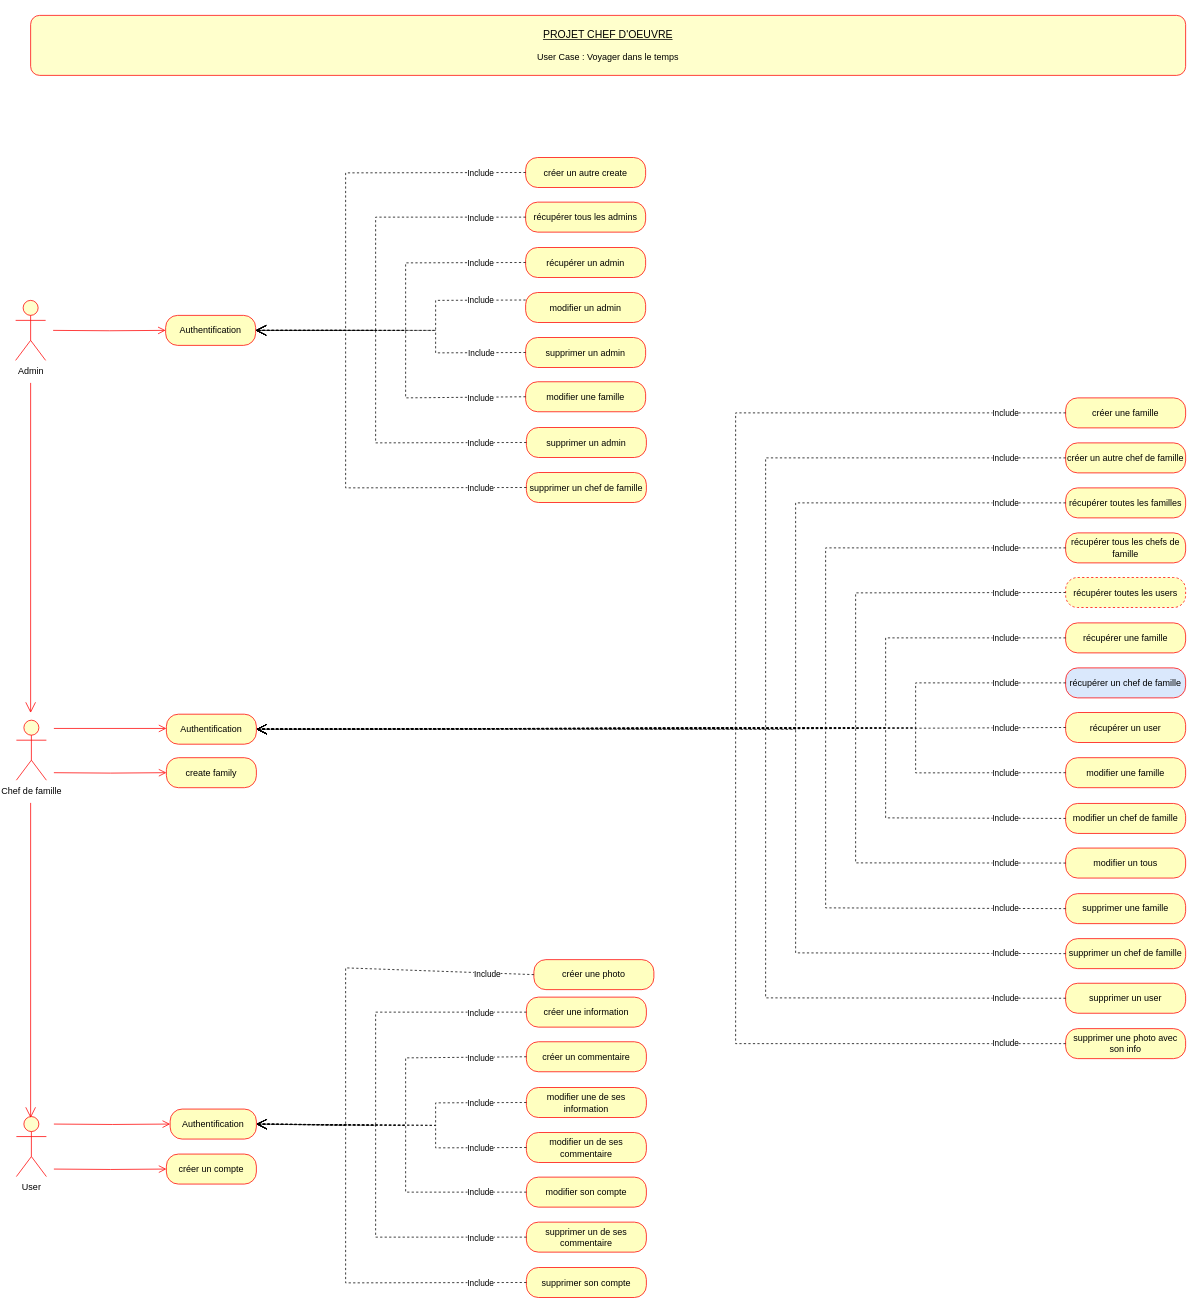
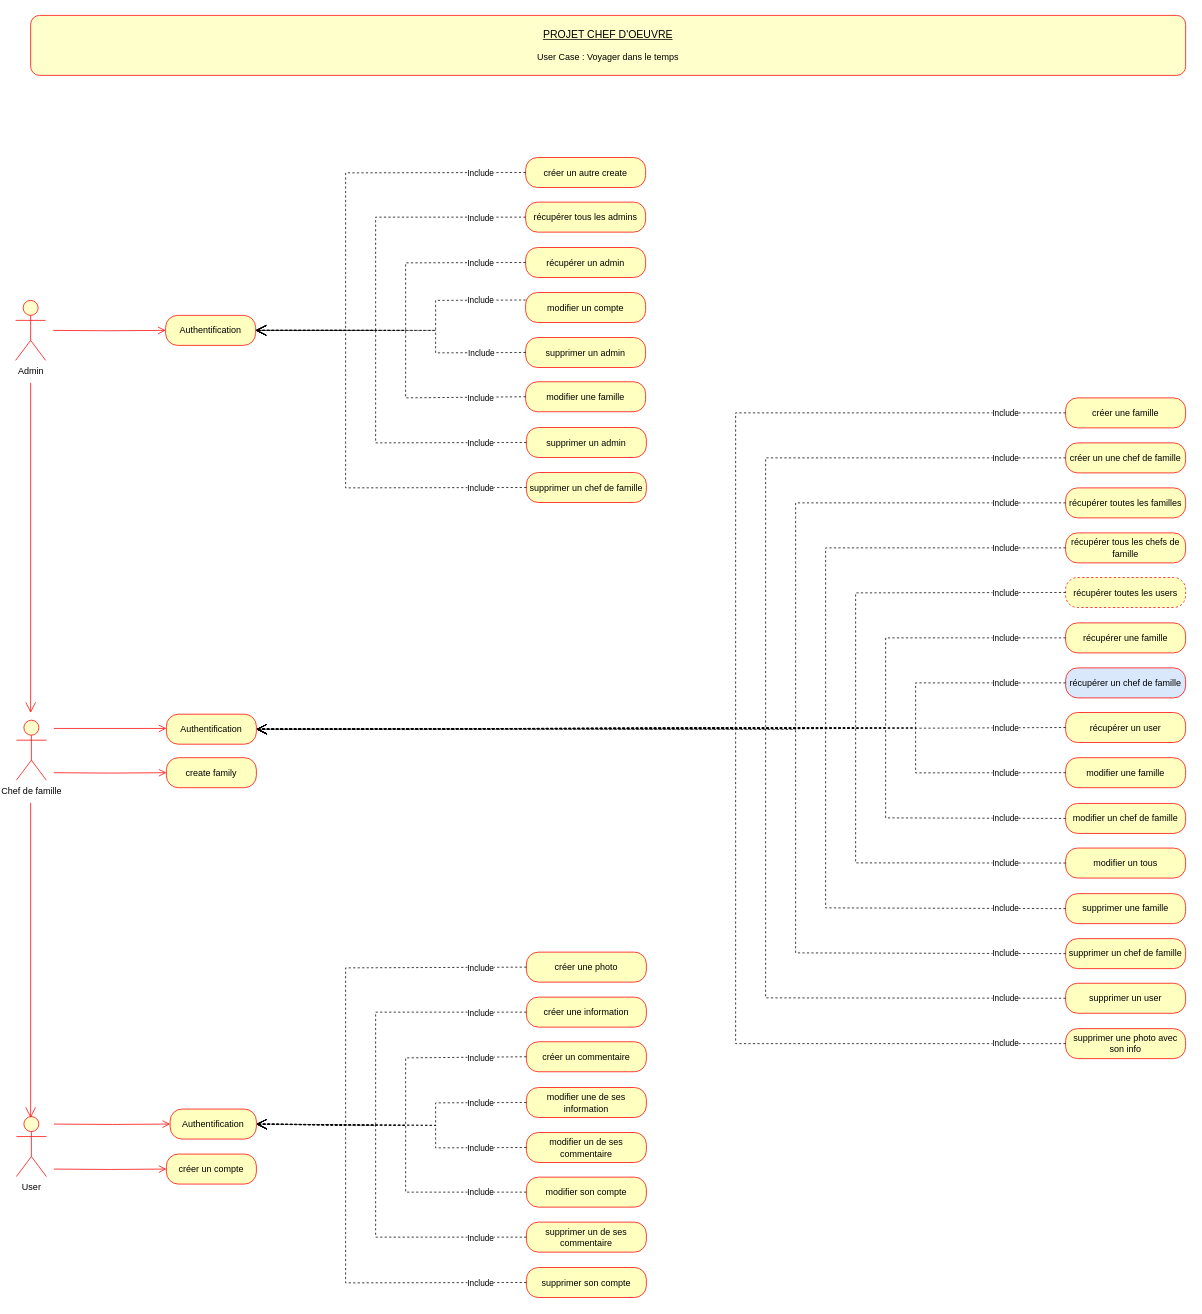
(585, 308) -> (585, 308)
(1125, 458) -> (1125, 458)
(594, 975) -> (586, 967)
